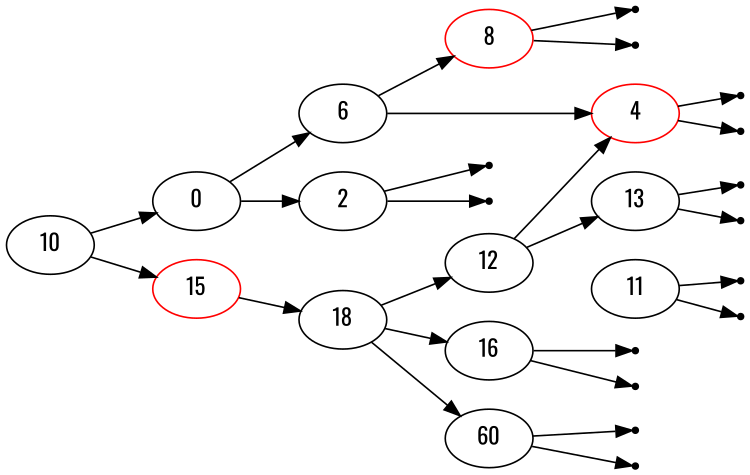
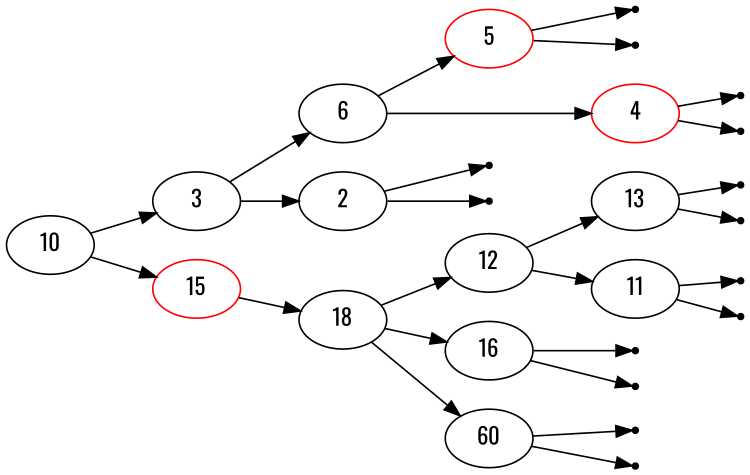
(489, 39) -> (489, 39)
(557, 194) -> (554, 274)
(197, 201) -> (197, 201)
